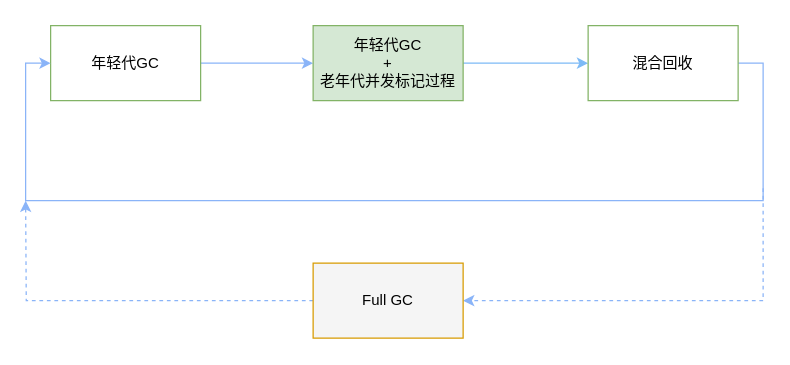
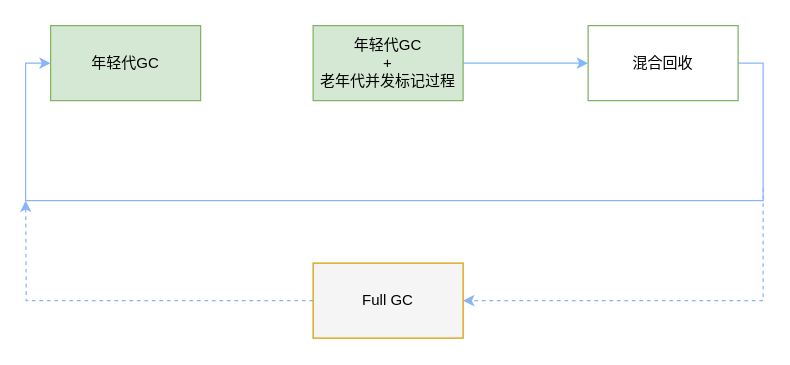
(126, 63) -> (126, 63)
(253, 63) -> none
